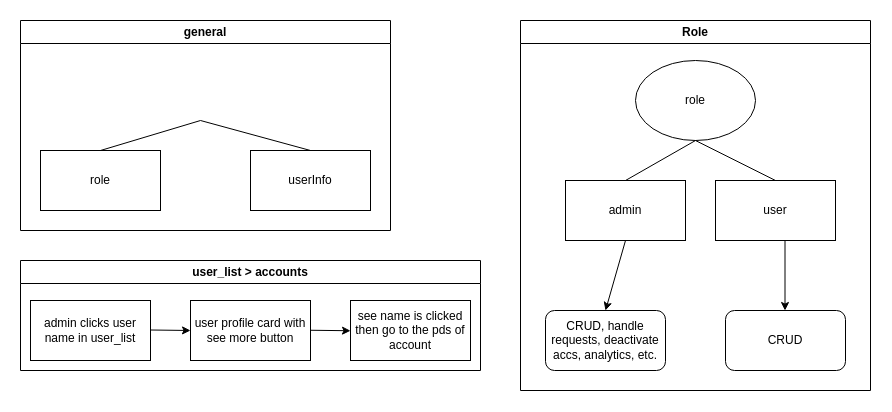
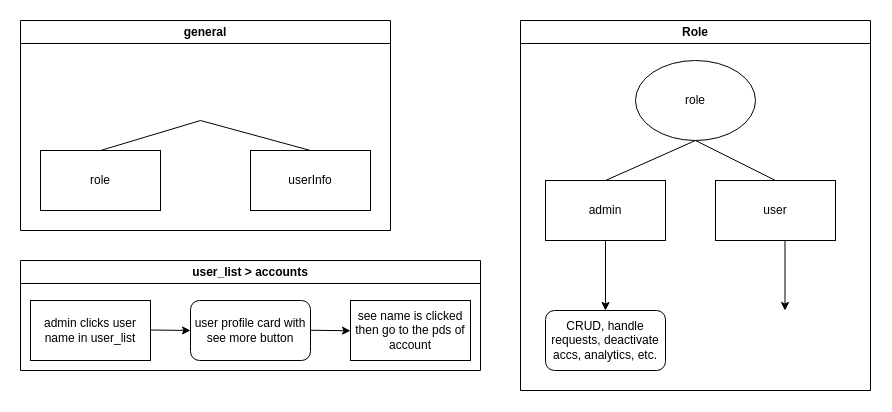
(626, 211) -> (606, 211)
(251, 331) -> (251, 331)
(786, 341) -> none
